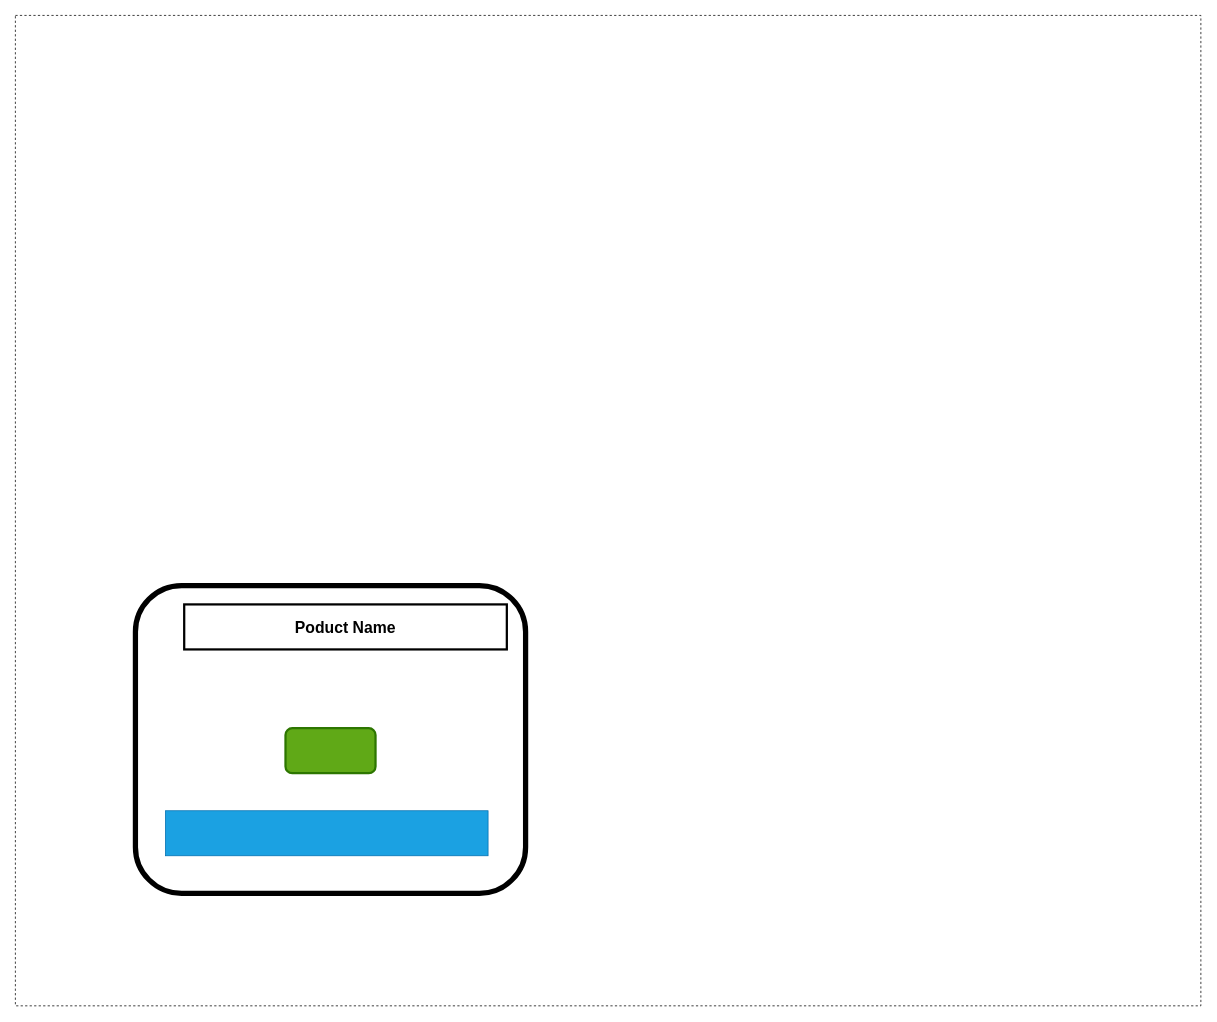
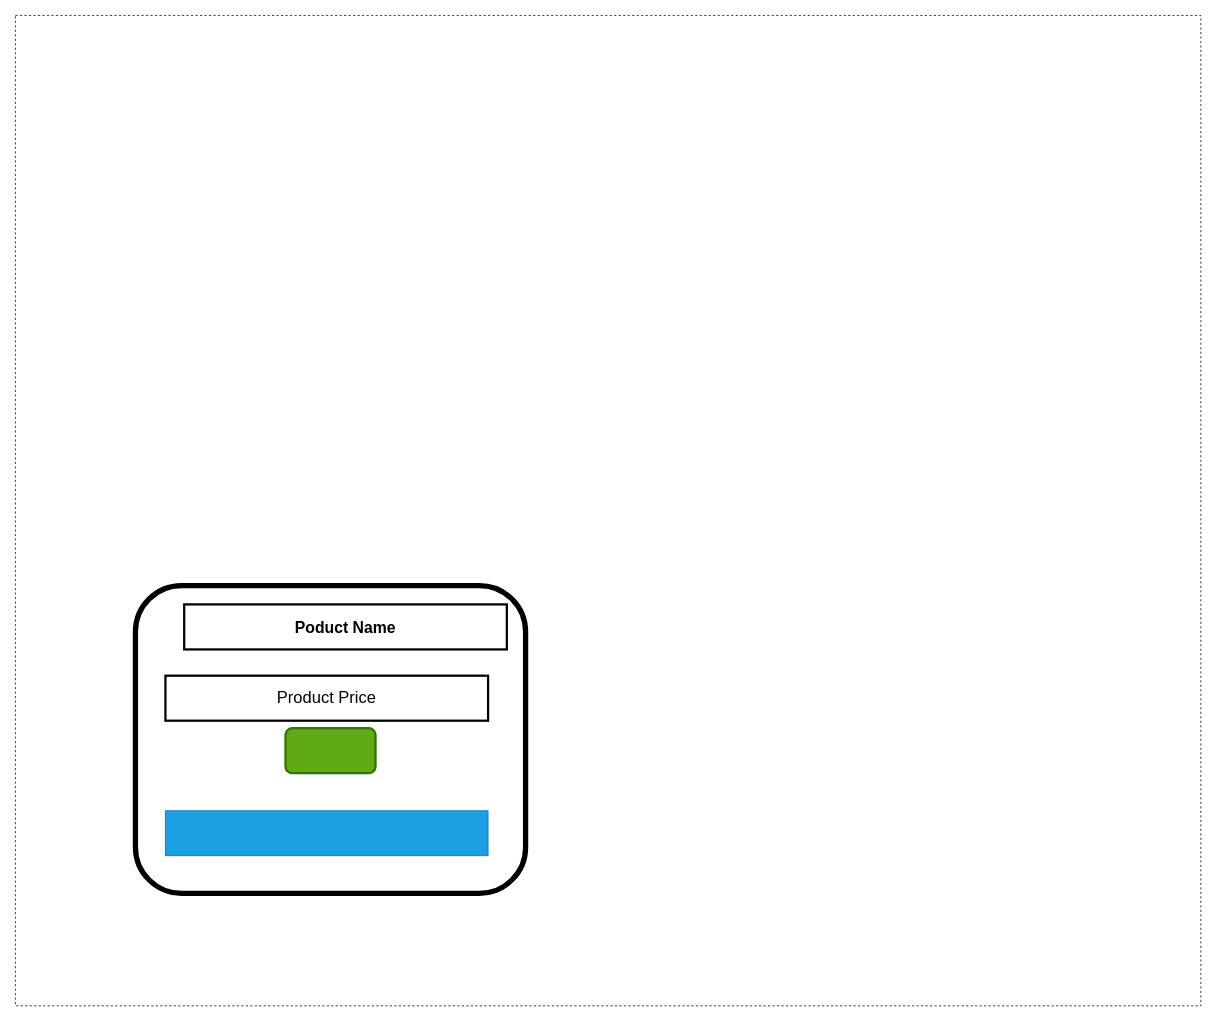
none -> (327, 698)
